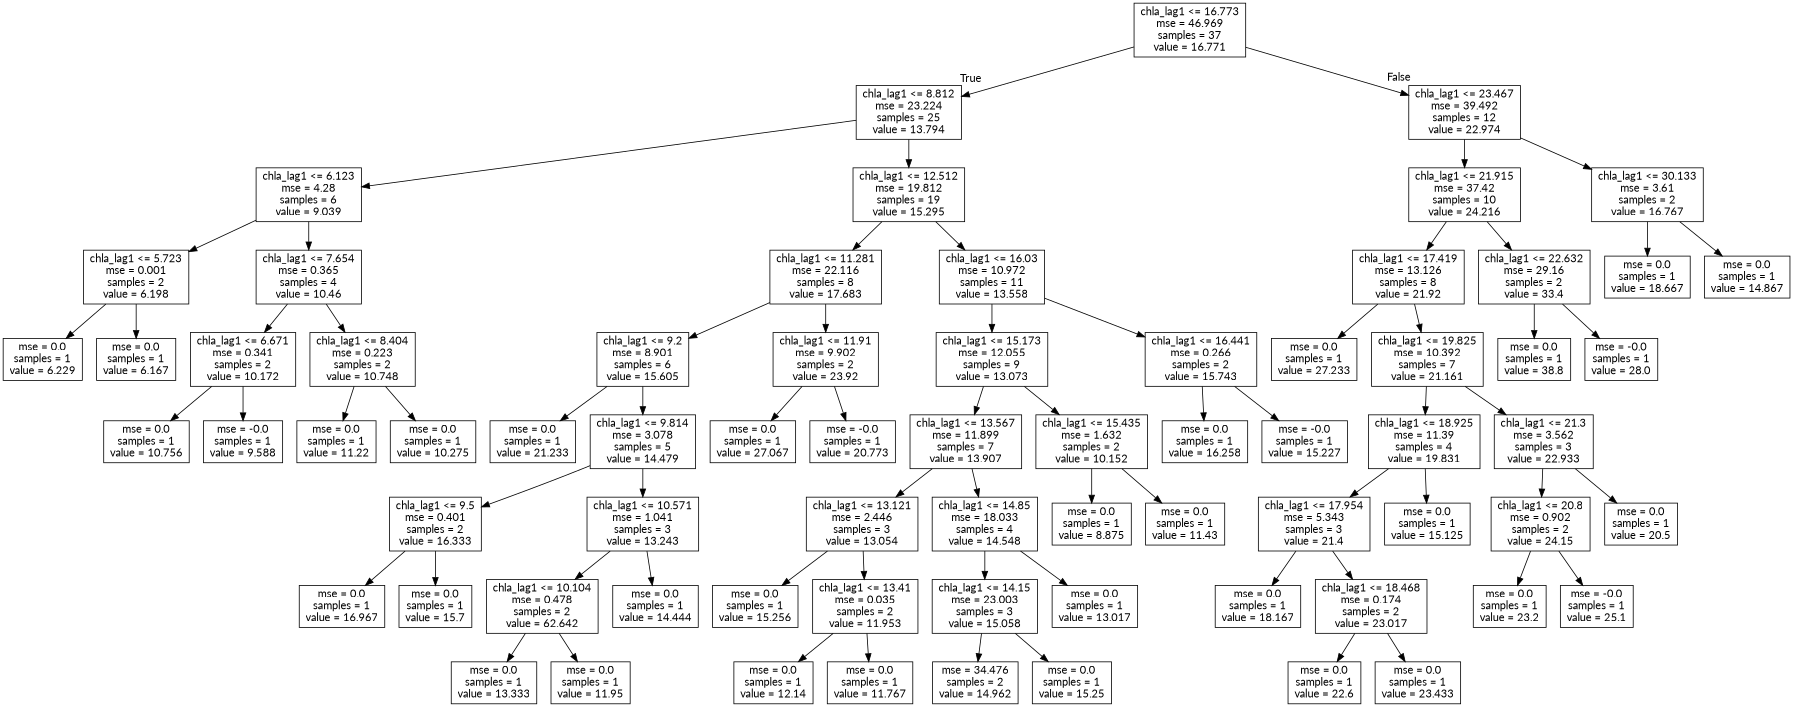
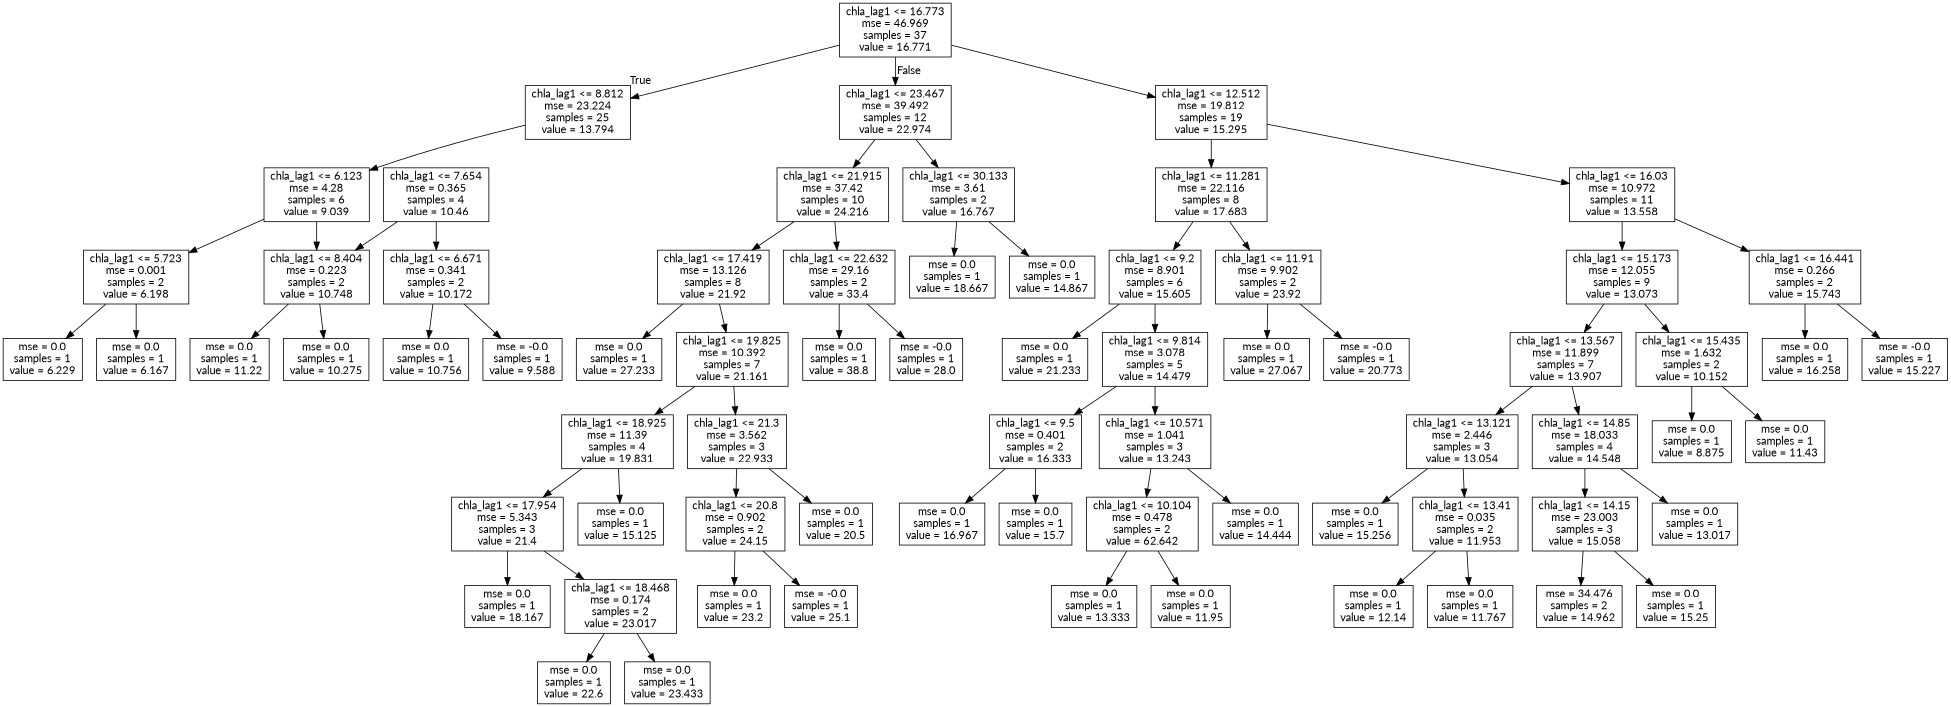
(909, 149) -> (1049, 70)
(309, 232) -> (317, 232)
